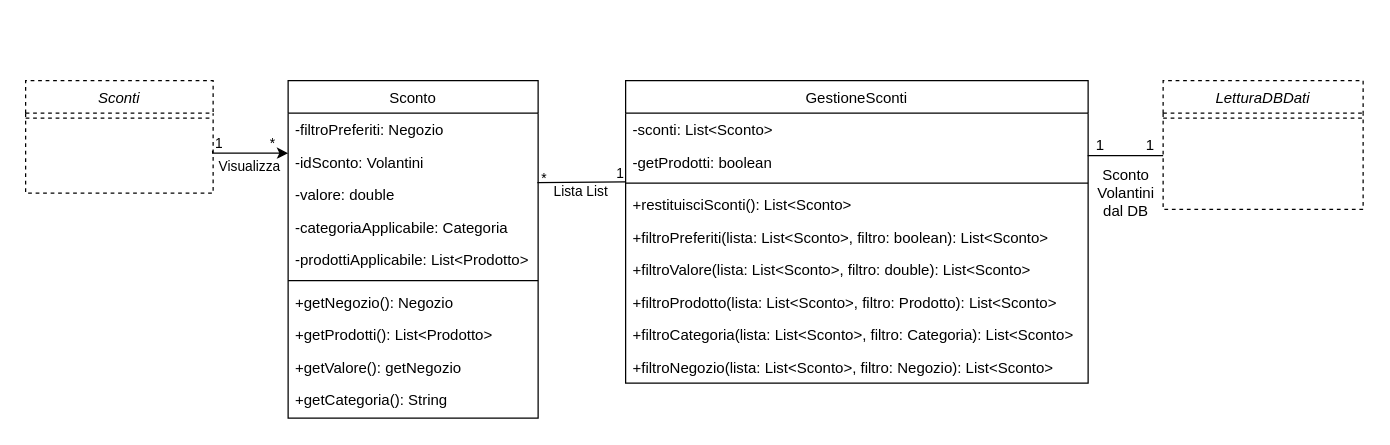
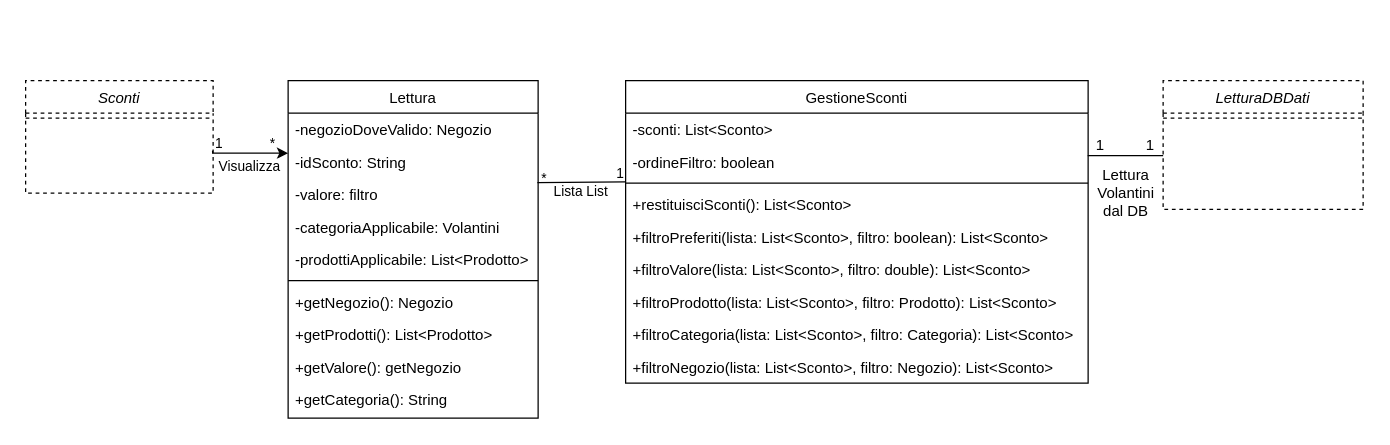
(413, 98) -> (413, 98)
(386, 130) -> (397, 130)
(367, 163) -> (359, 163)
(713, 163) -> (713, 163)
(1126, 193) -> (1126, 193)
(350, 195) -> (348, 195)
(414, 228) -> (410, 228)
